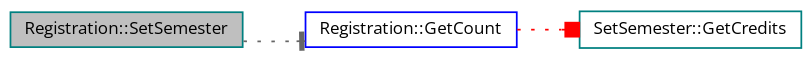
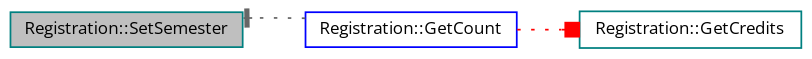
(690, 30) -> (690, 30)
(270, 41) -> (279, 18)
